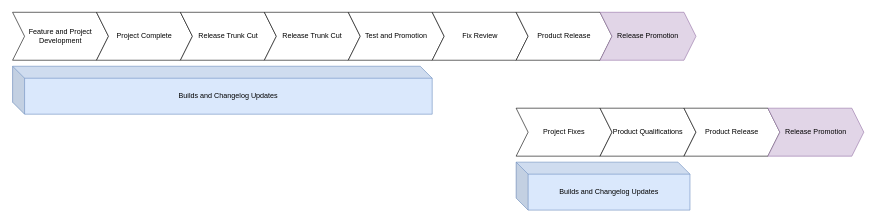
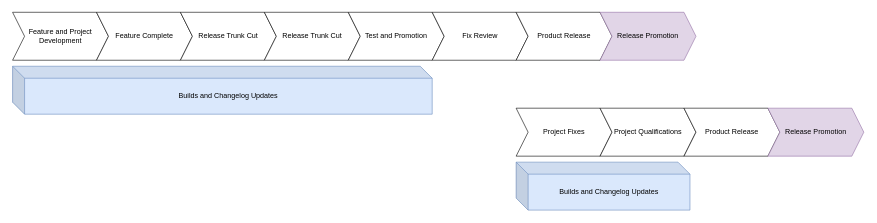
(144, 36) -> (144, 36)
(648, 132) -> (648, 132)
